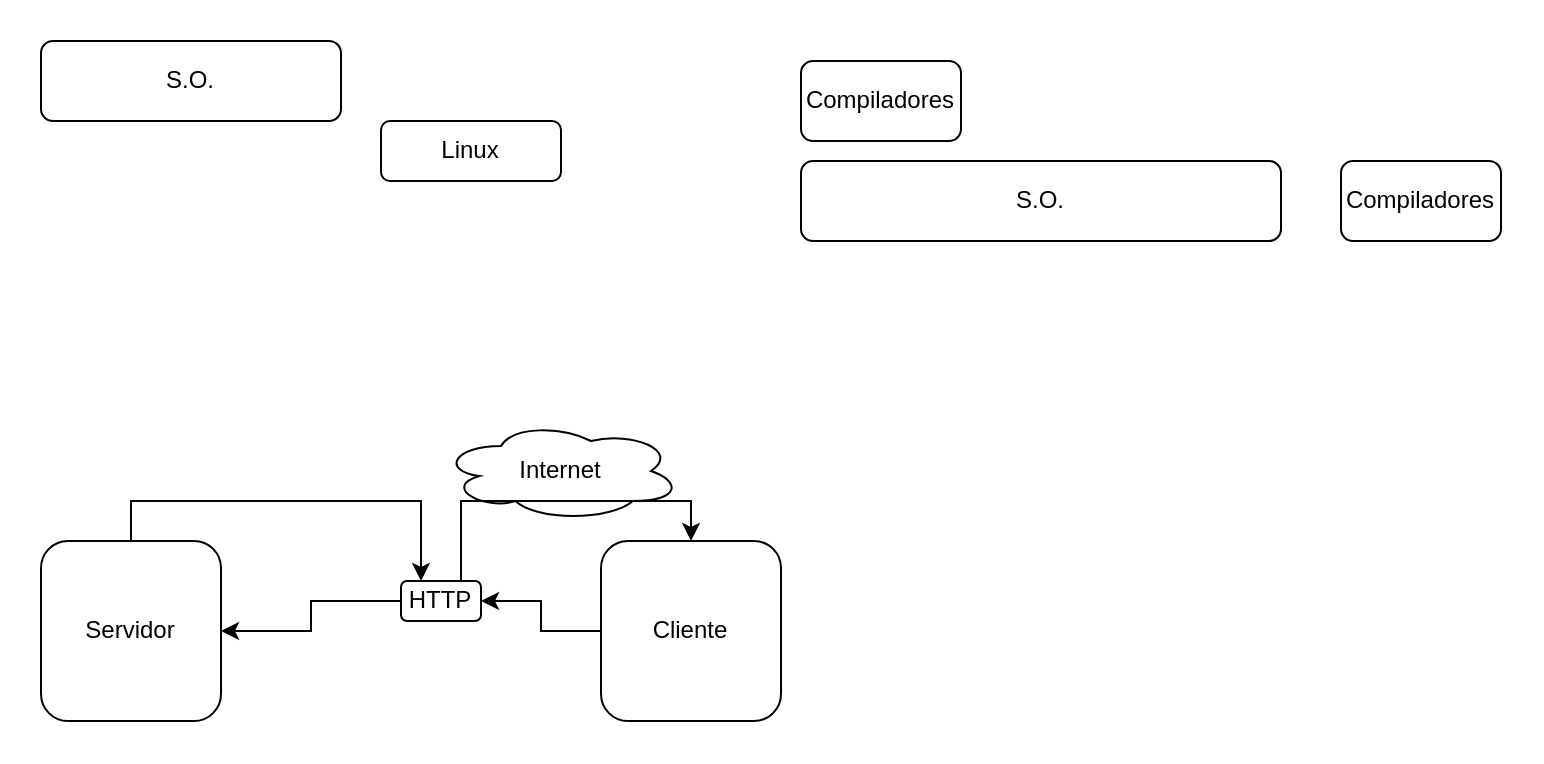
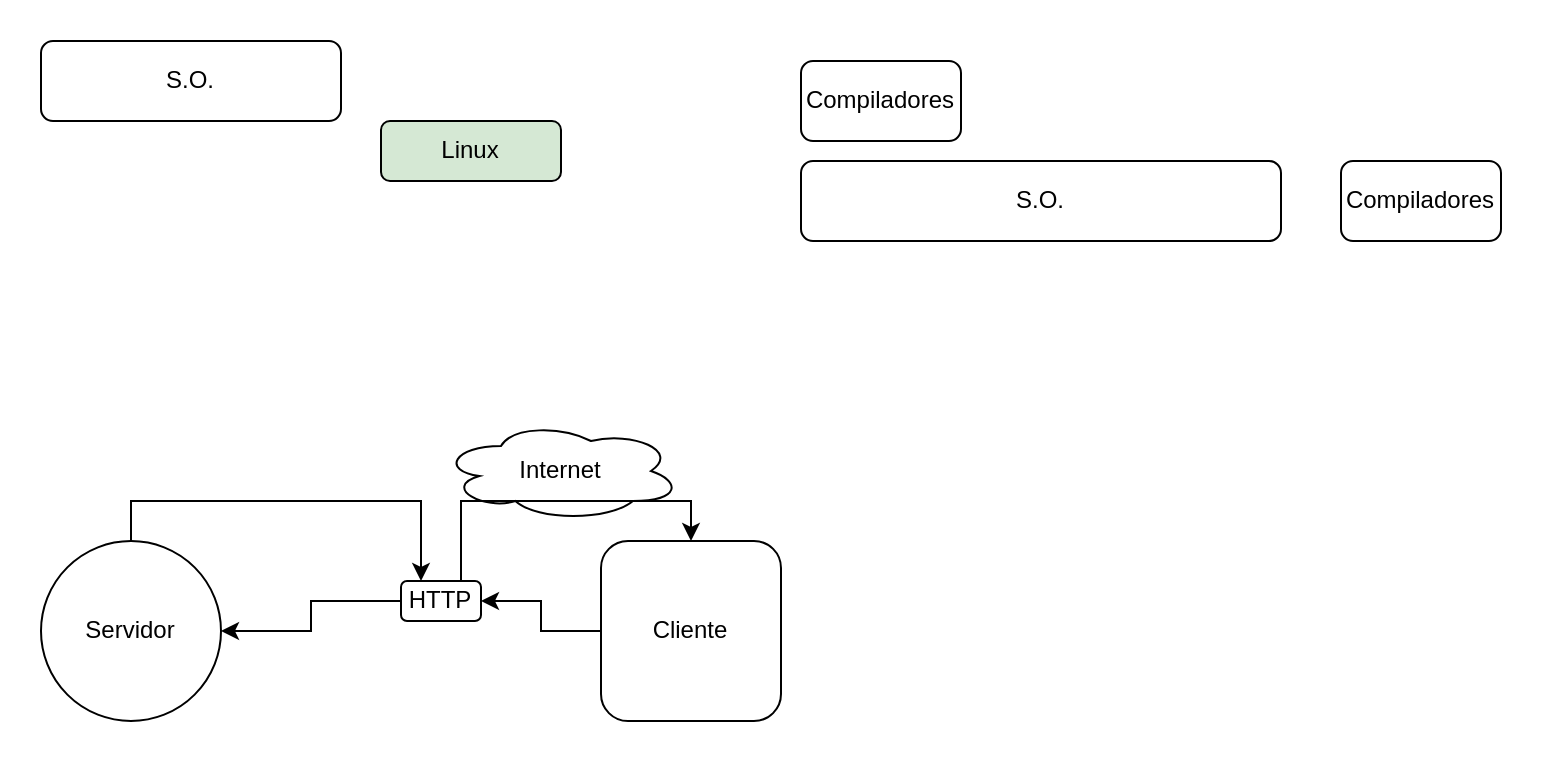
(471, 151) -> (471, 151)
(131, 631) -> (131, 631)
